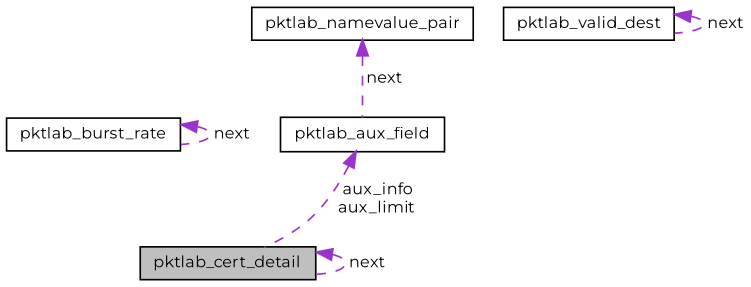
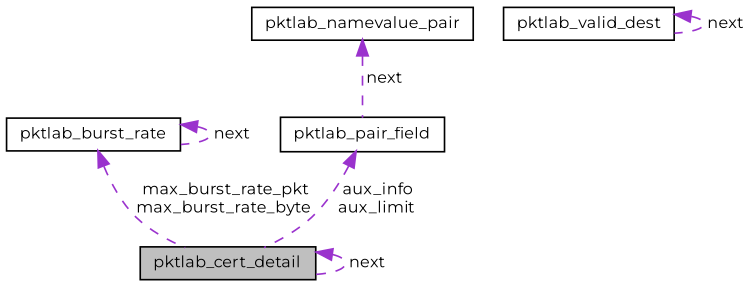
(363, 135) -> (363, 135)
none -> (135, 216)
